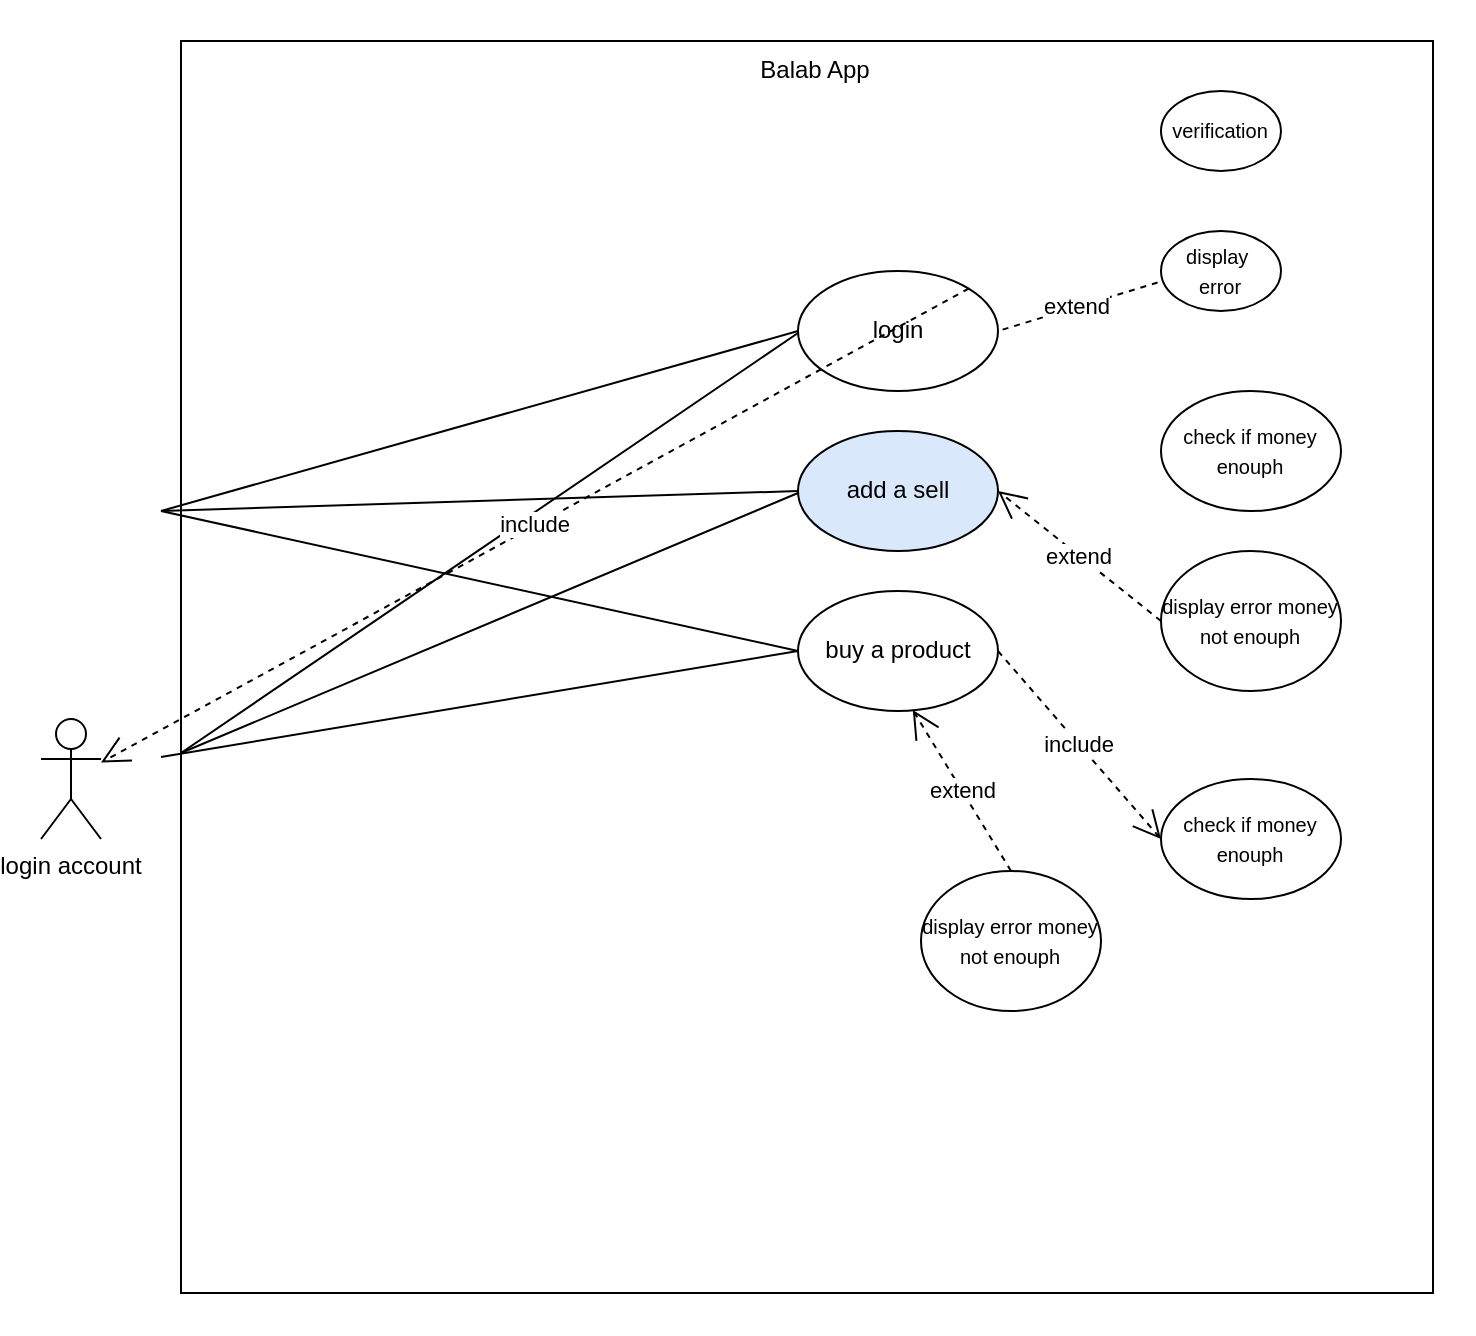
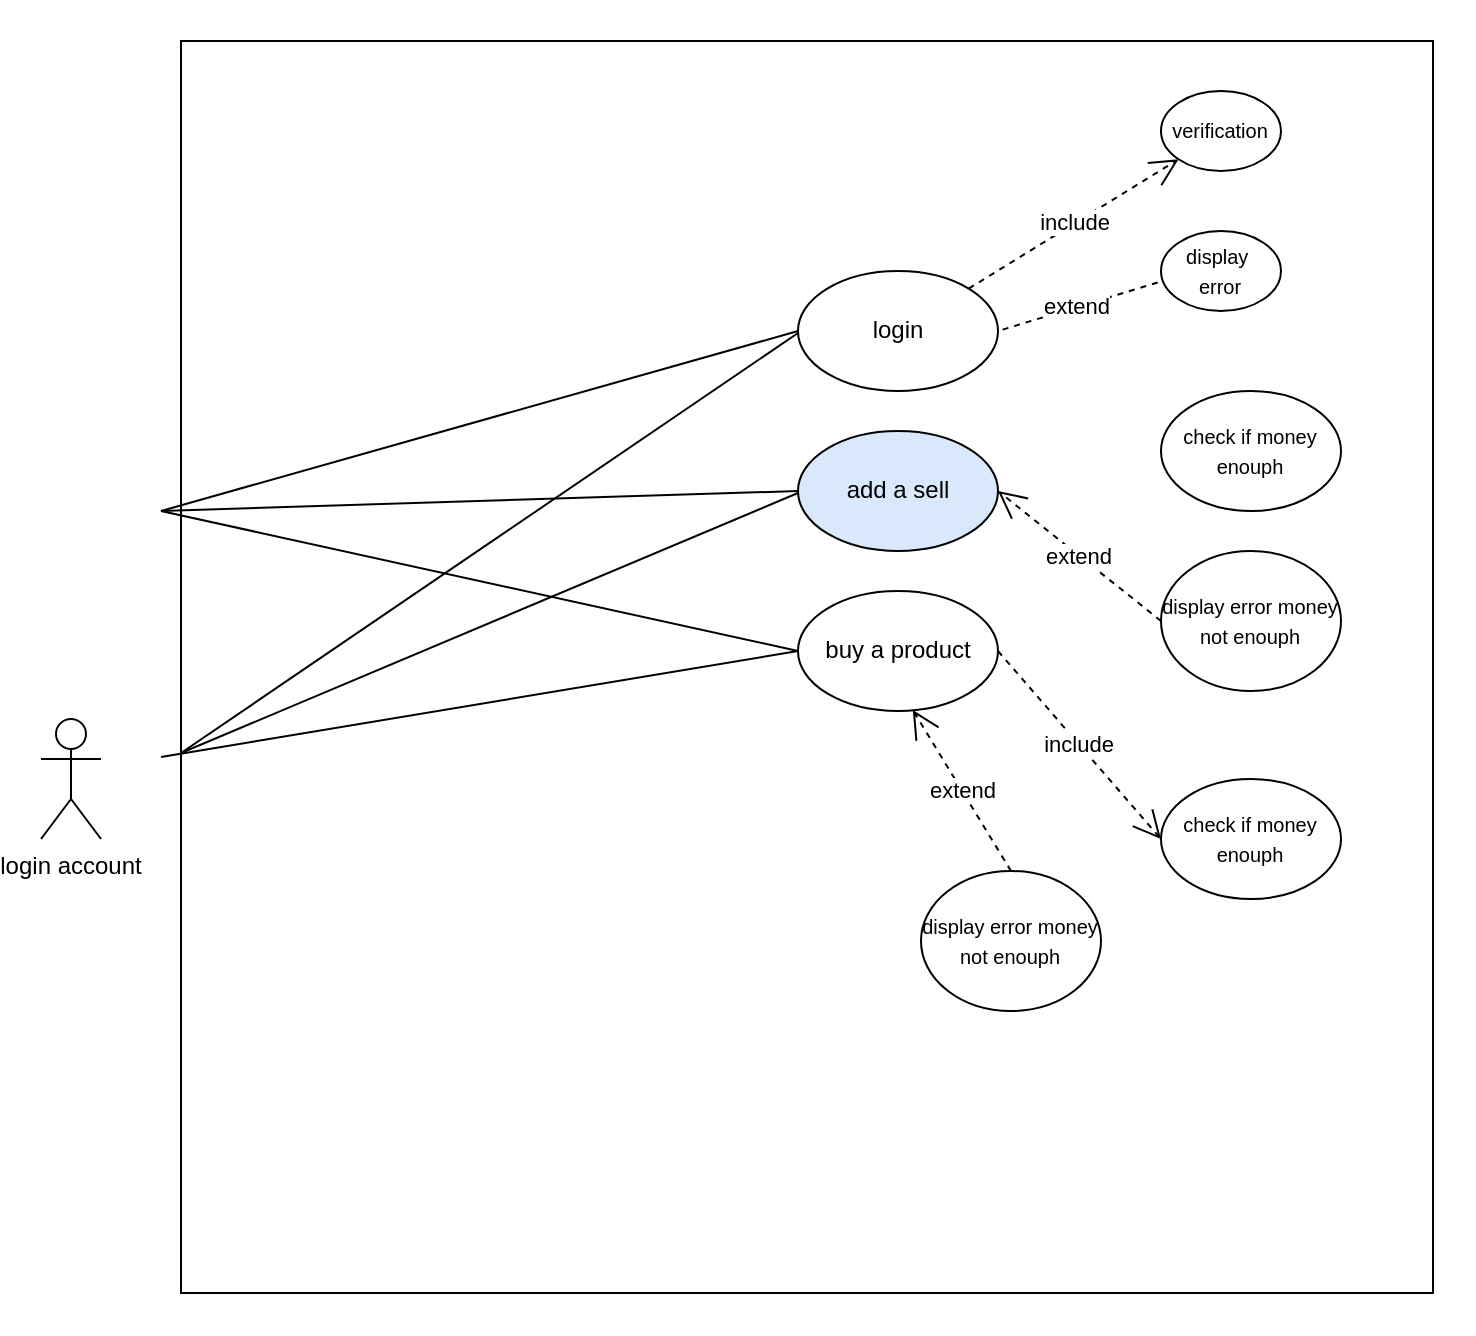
(816, 71) -> none
(780, 392) -> (1072, 225)
